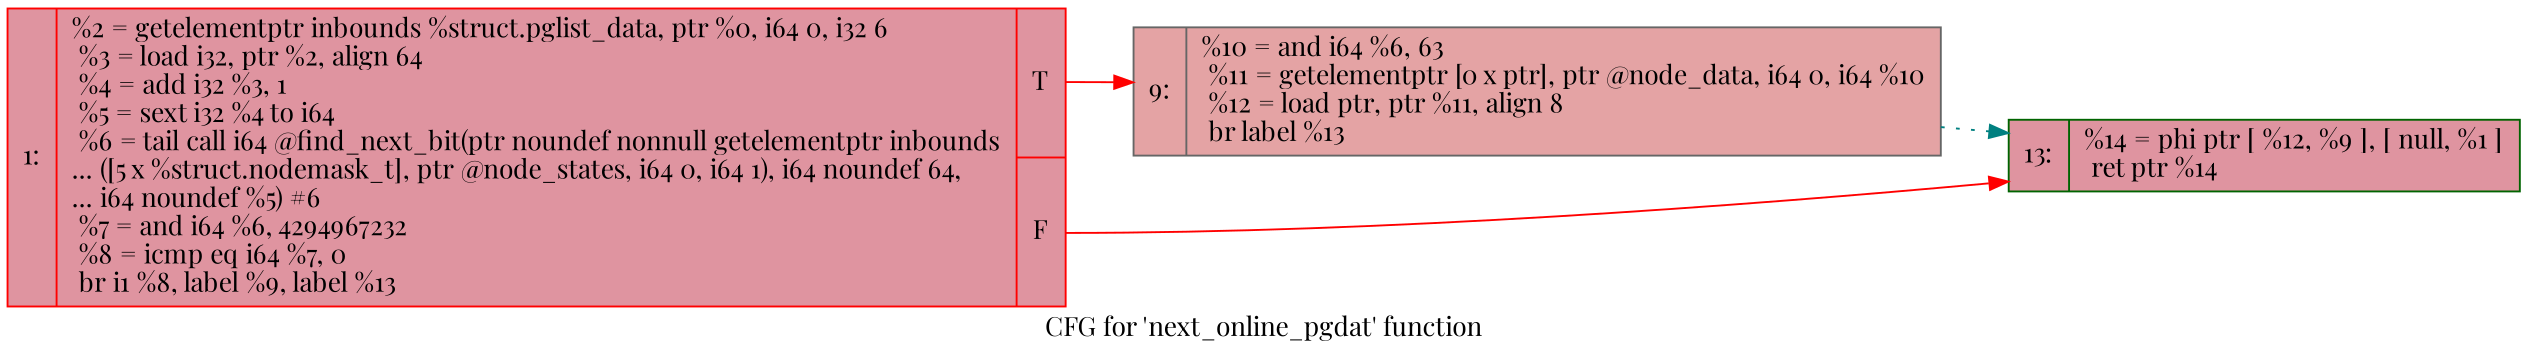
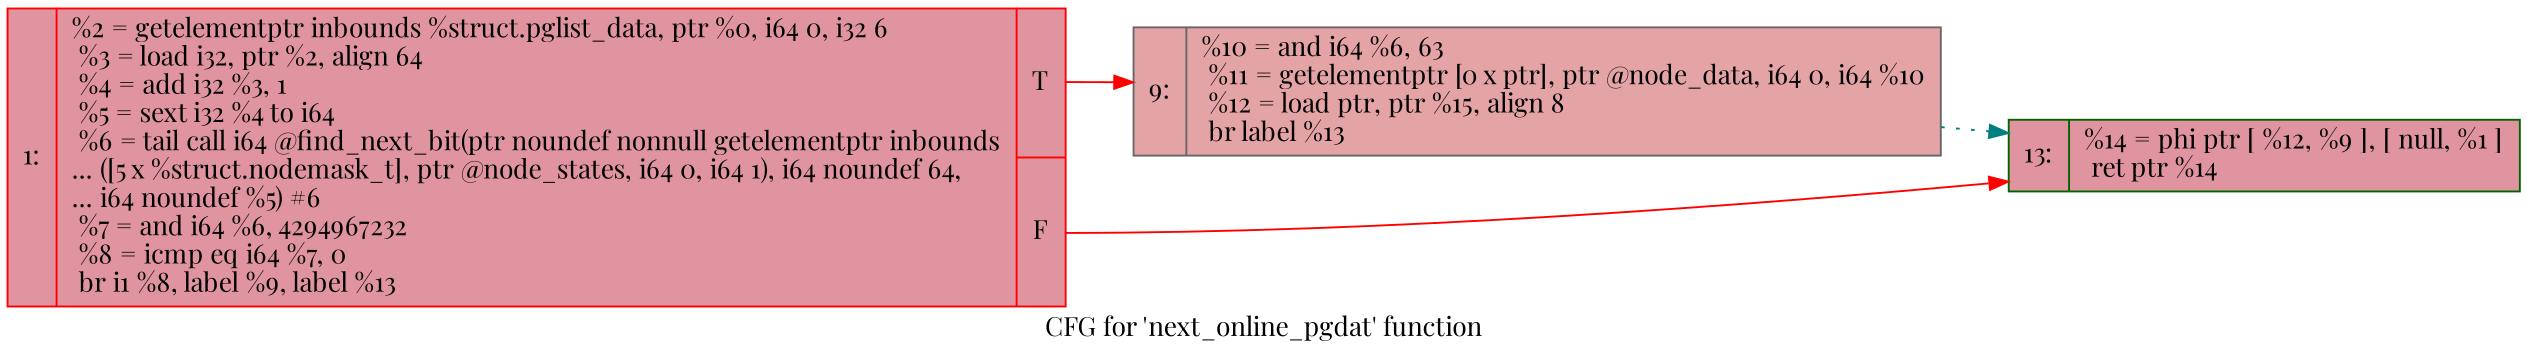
(1383, 105) -> (1383, 105)
